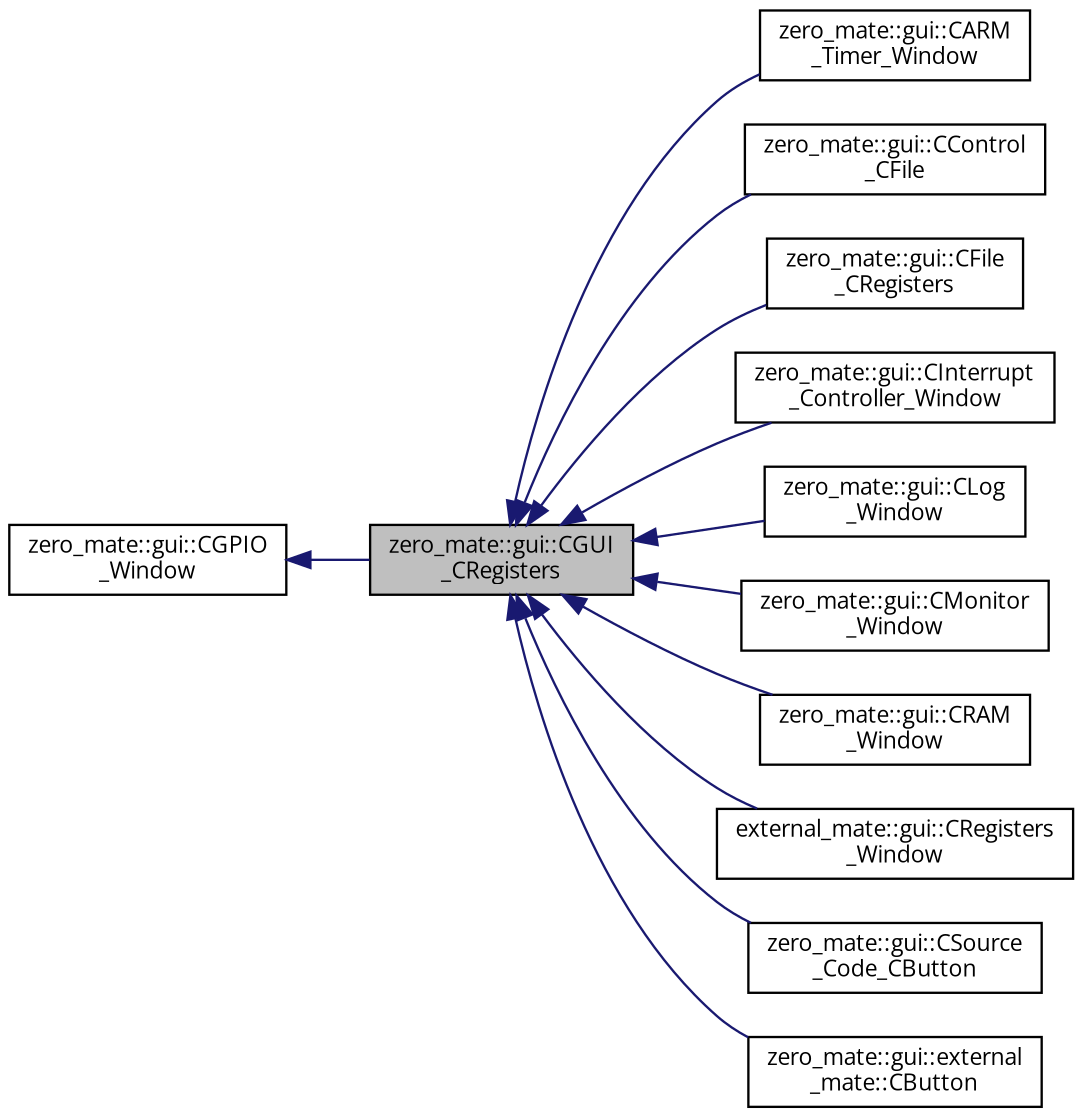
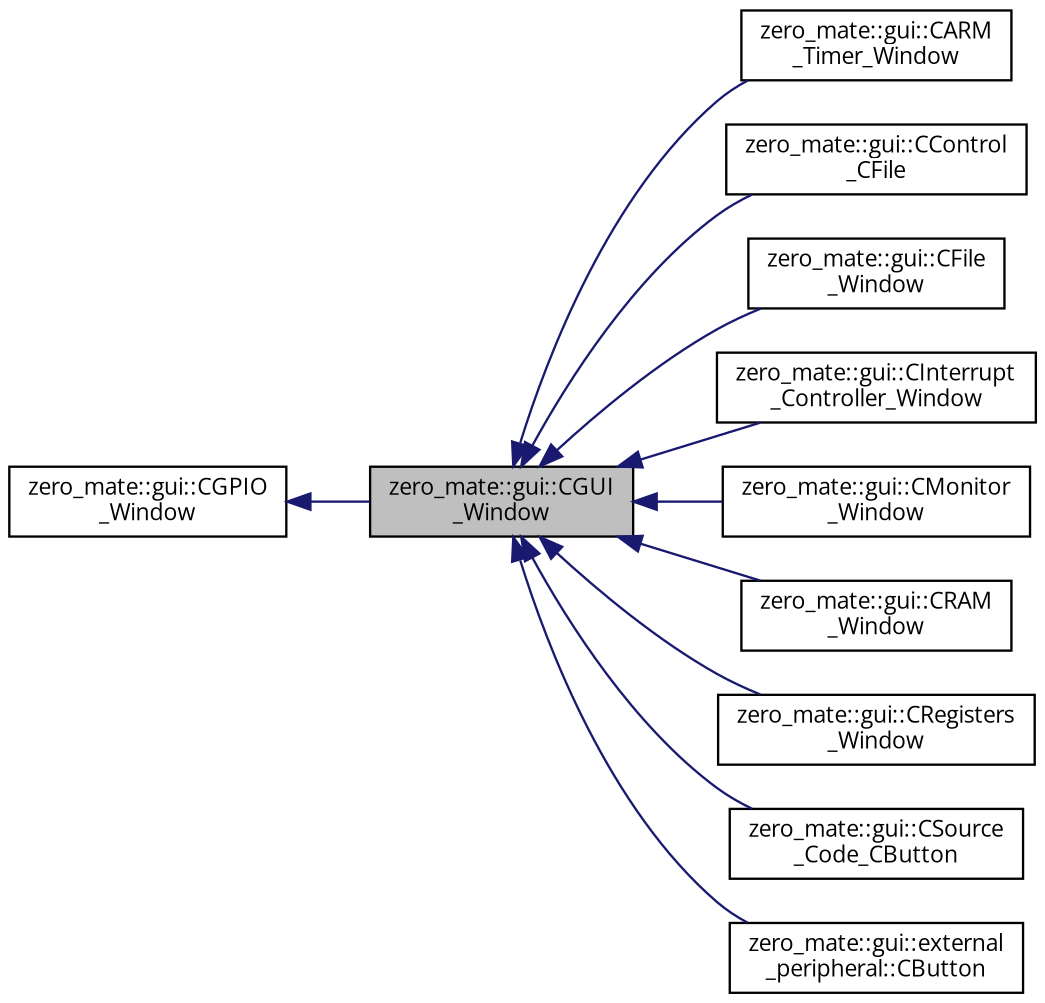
(895, 274) -> (876, 274)
(895, 502) -> none
(502, 560) -> (502, 502)
(895, 844) -> (876, 730)
(895, 1072) -> (876, 958)
